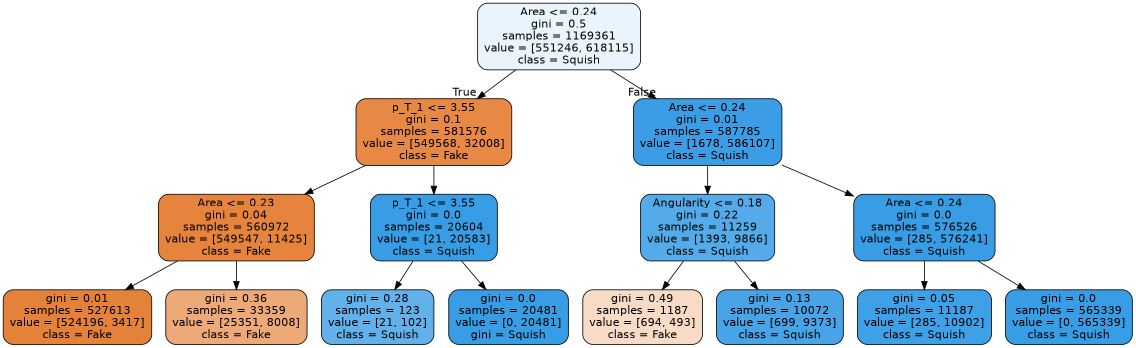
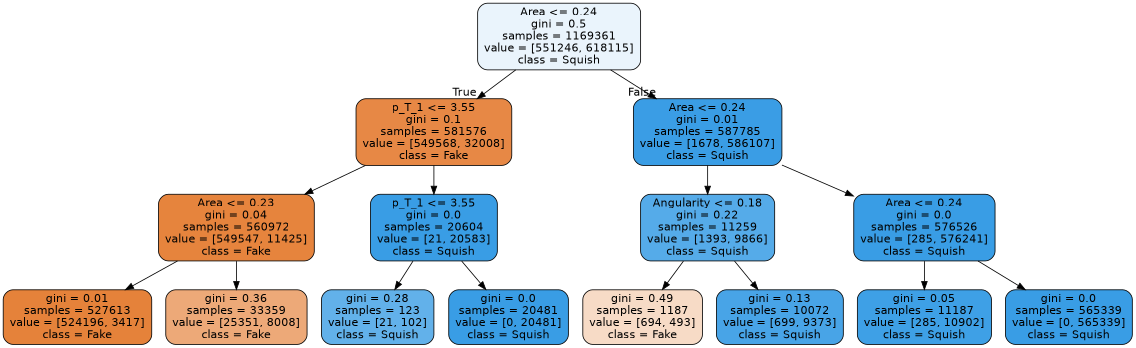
(509, 317) -> (509, 317)
